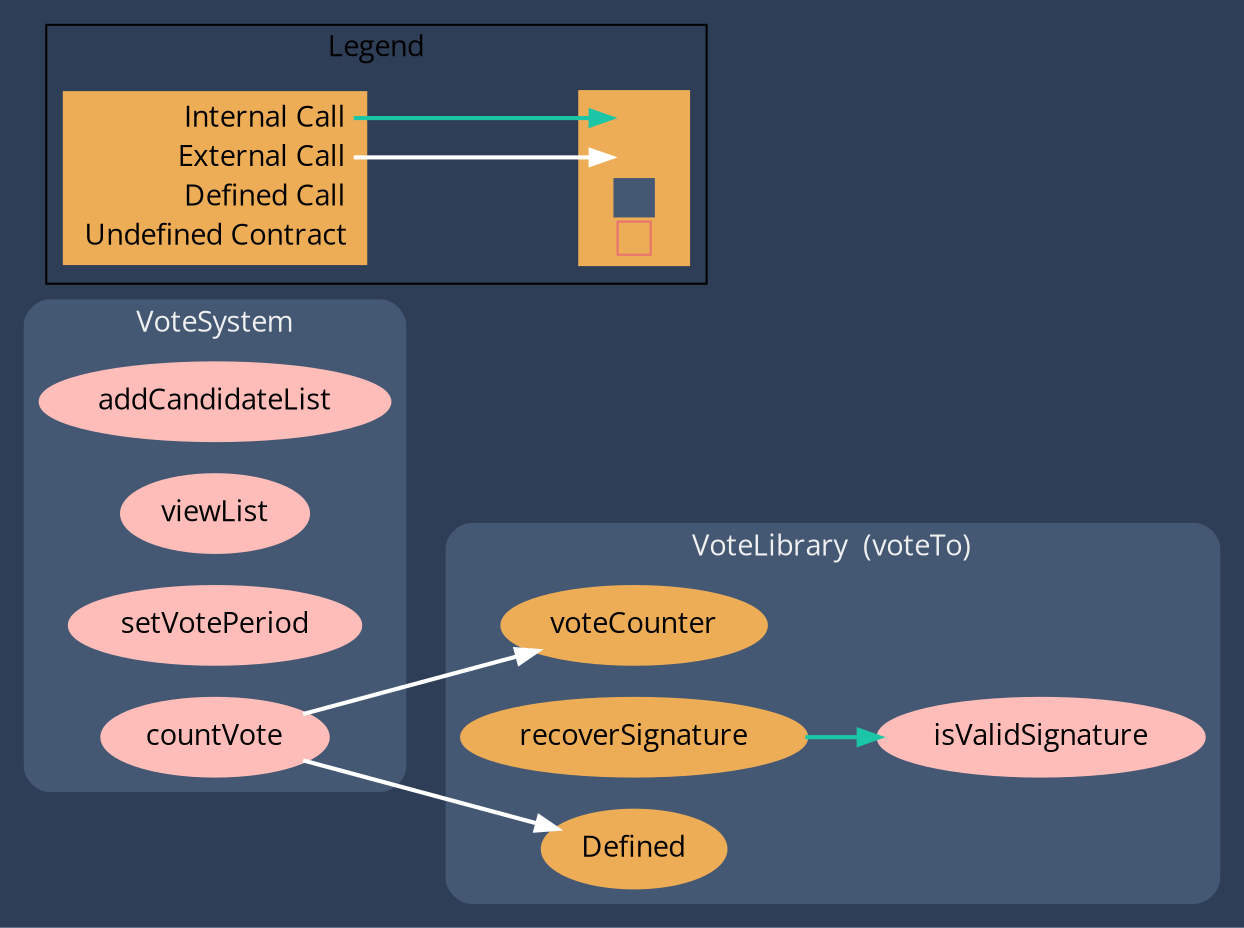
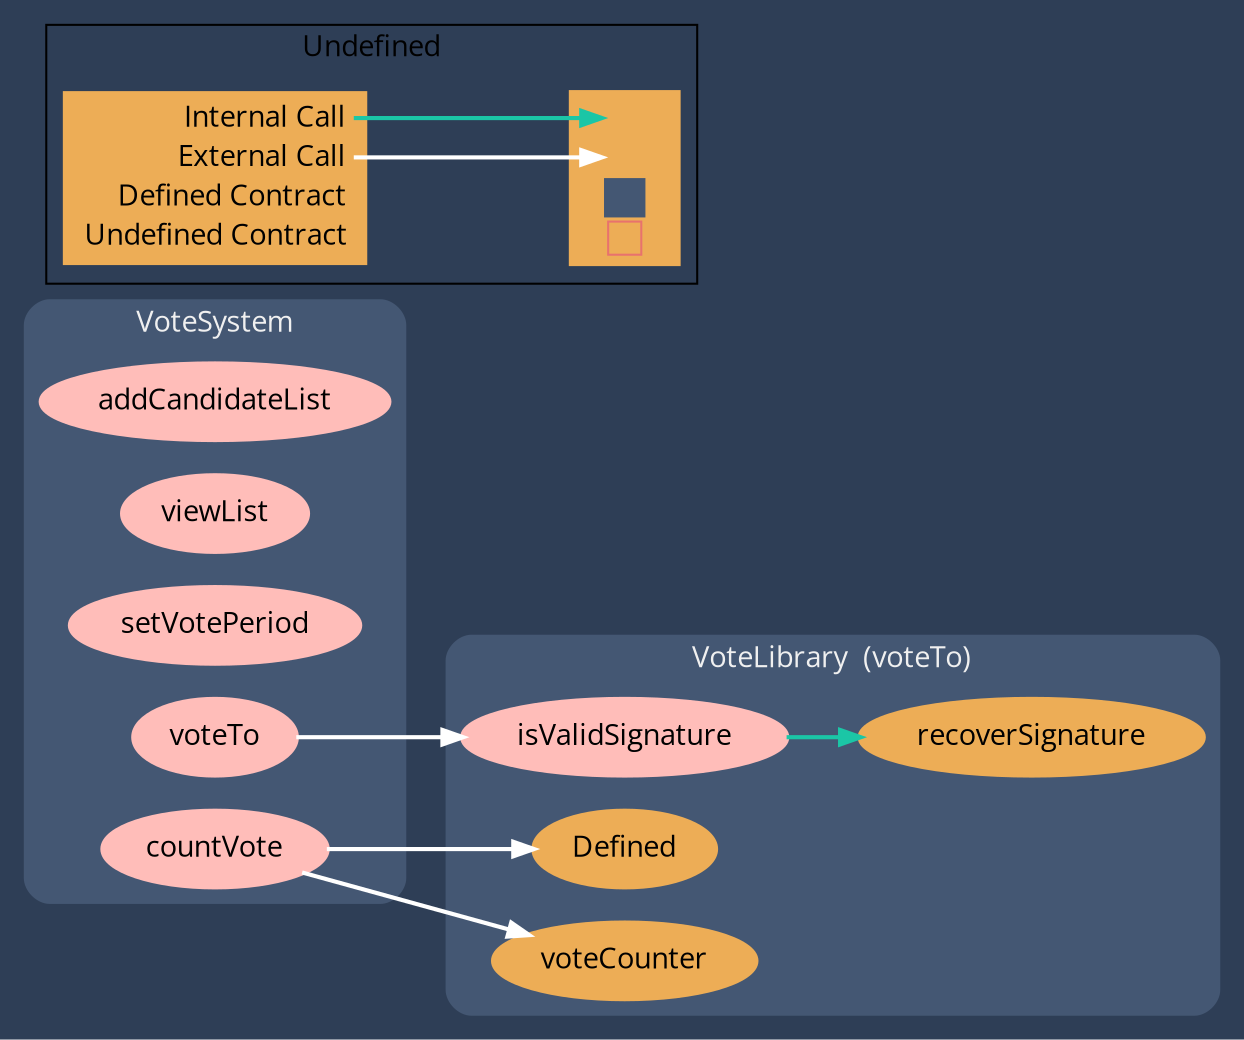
(376, 49) -> (372, 49)
(266, 197) -> (233, 197)
none -> (215, 737)
(832, 737) -> (813, 737)
